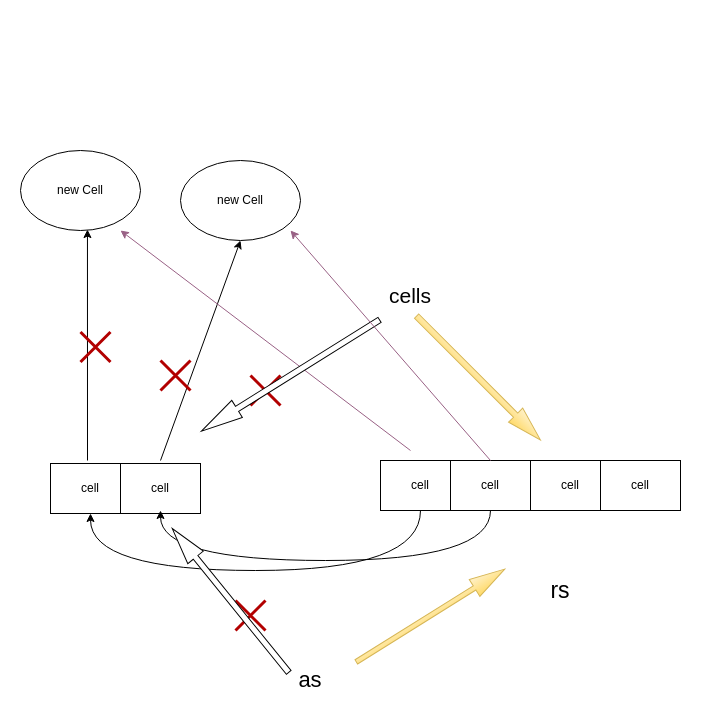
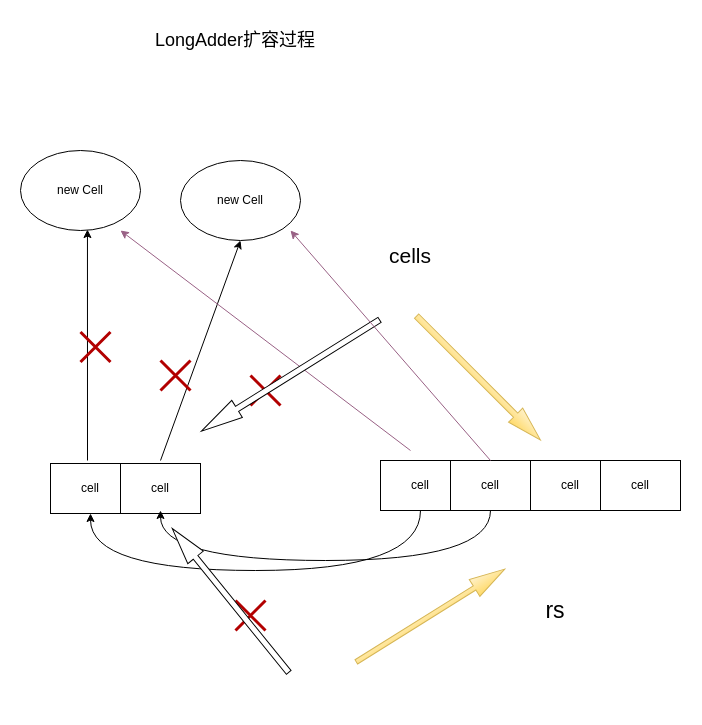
none -> (236, 41)
(411, 296) -> (411, 256)
(561, 591) -> (556, 611)
(311, 681) -> none
